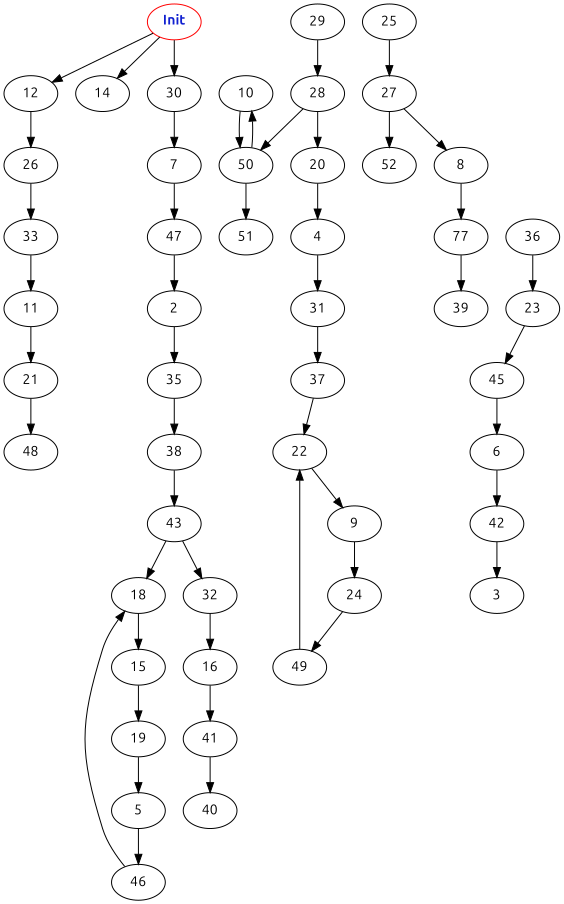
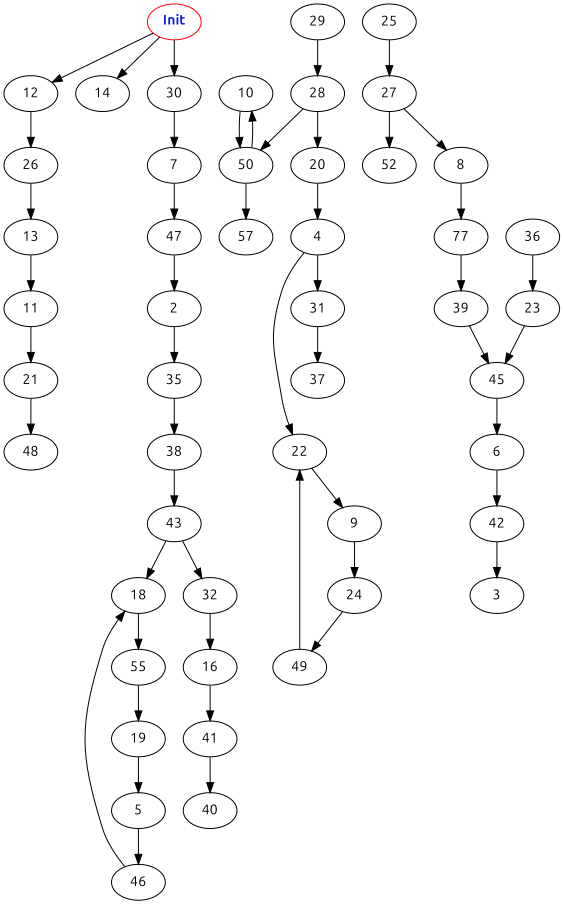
(31, 237) -> (31, 237)
(246, 237) -> (246, 237)
none -> (477, 340)
(310, 411) -> (274, 336)
(138, 667) -> (138, 667)
